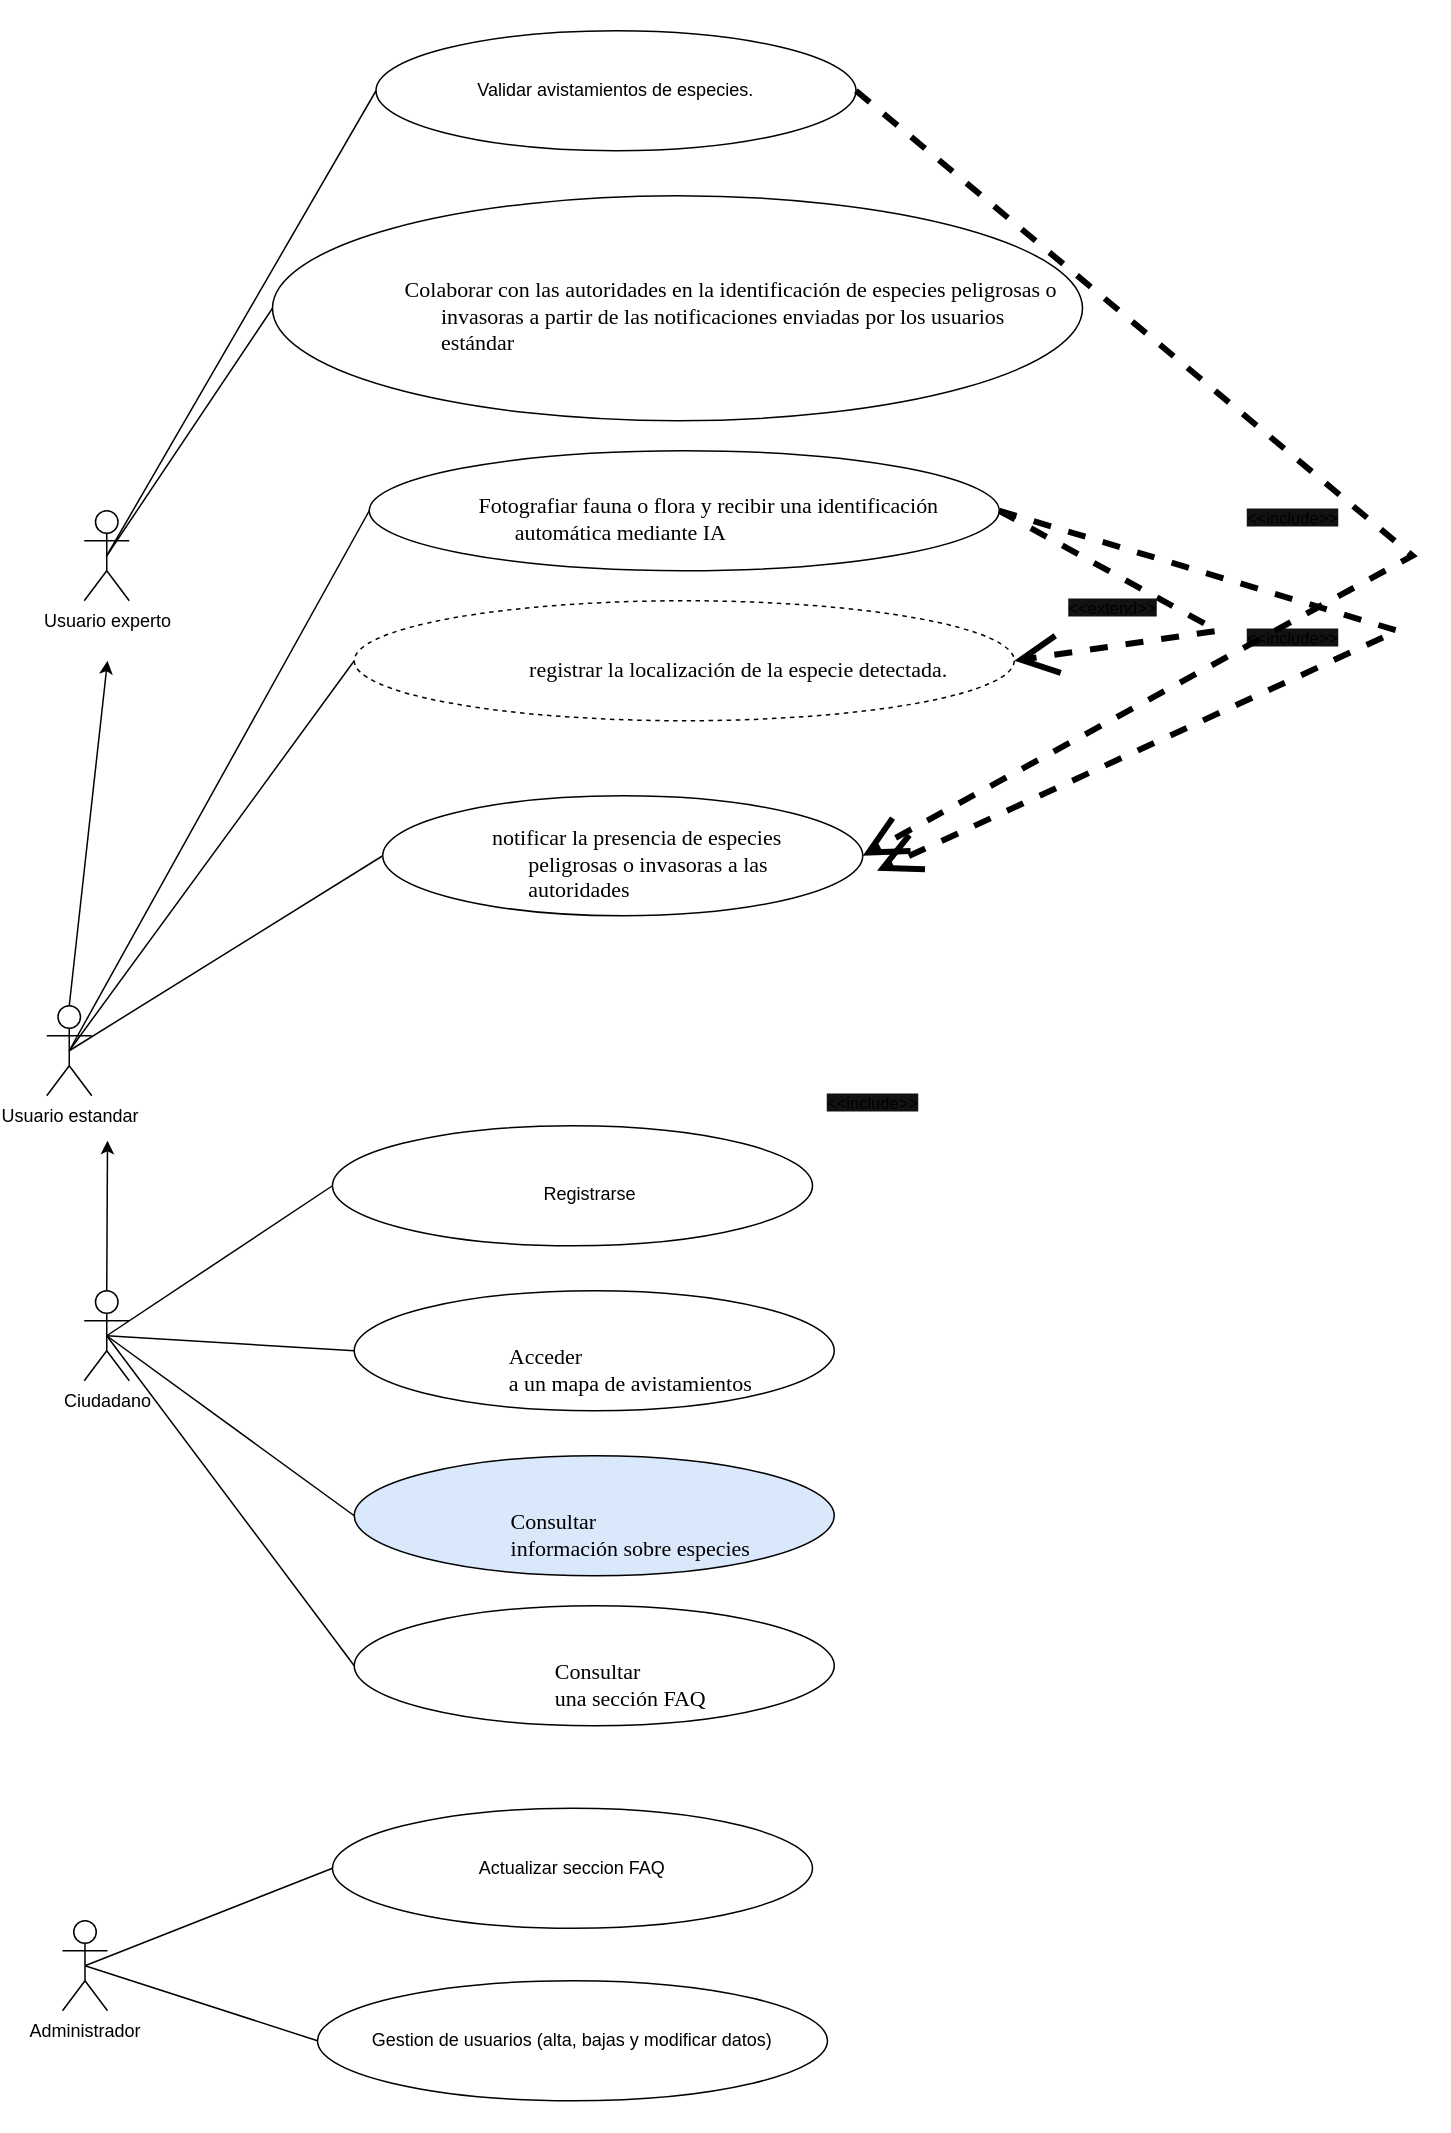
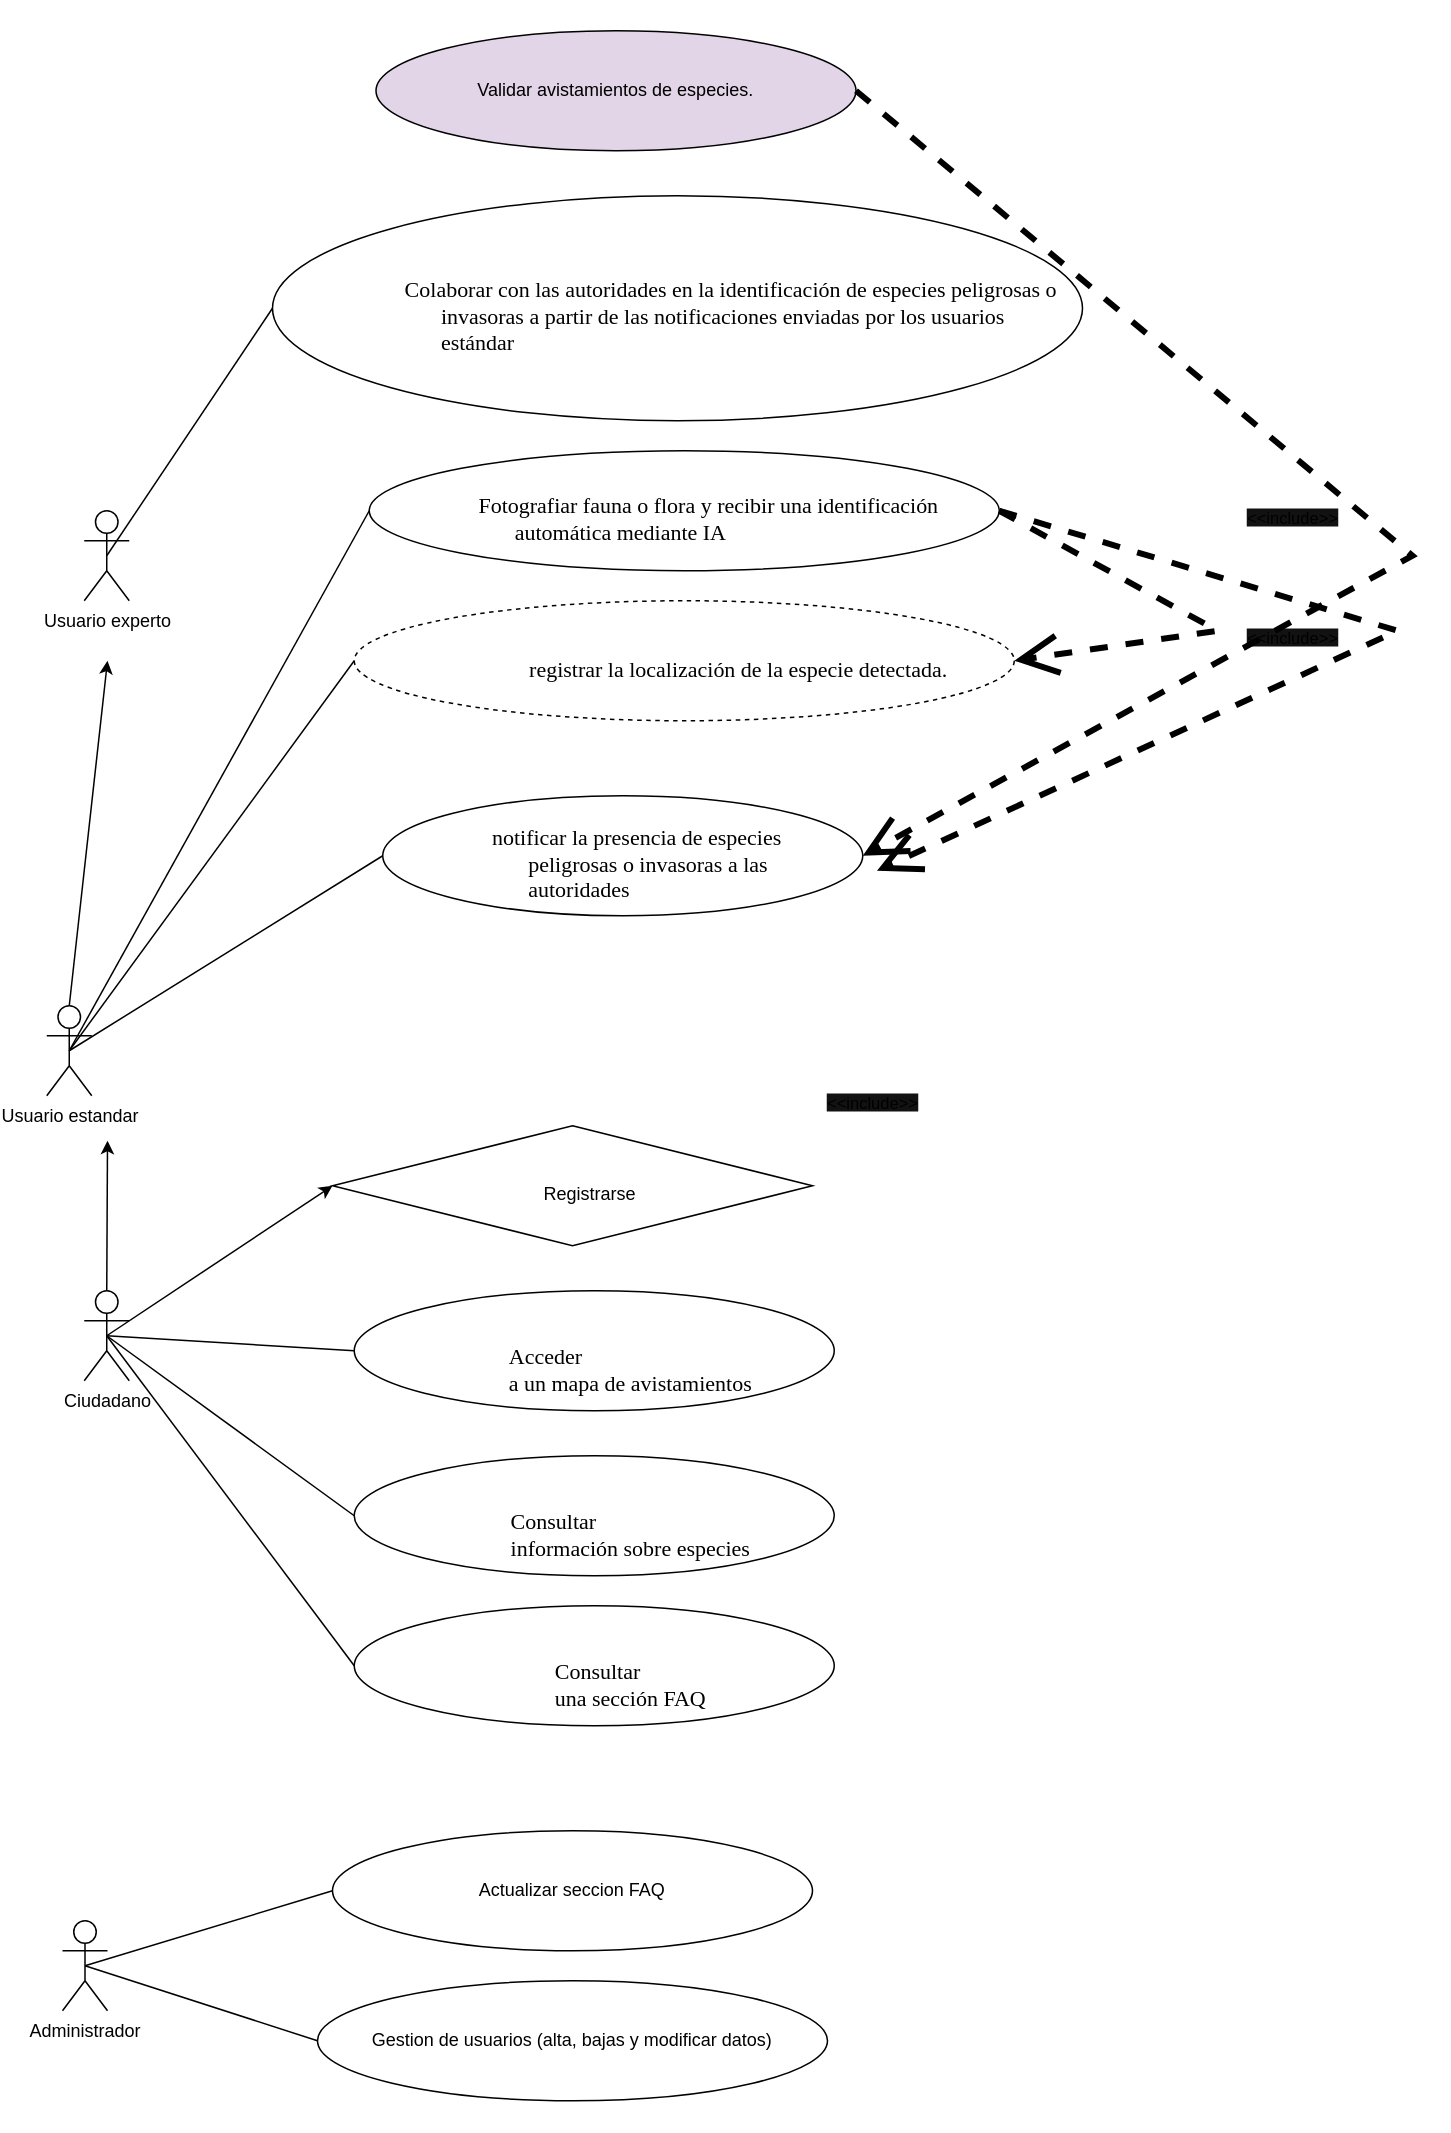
(616, 91) -> (616, 91)
(253, 302) -> none
(1112, 608) -> none
(572, 1186) -> (572, 1186)
(327, 1189) -> (323, 1192)
(594, 1516) -> (594, 1516)
(572, 1868) -> (572, 1891)
